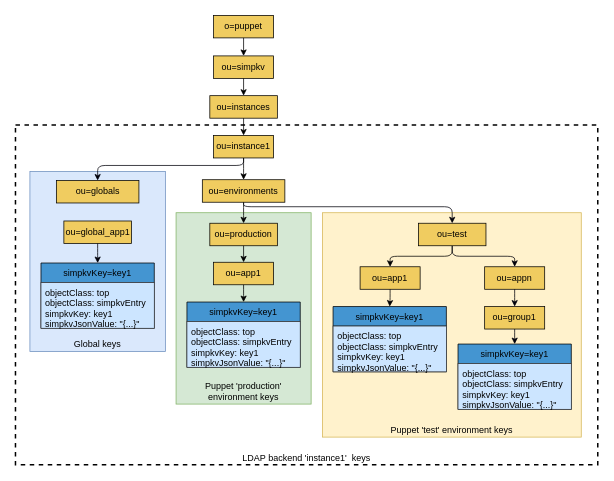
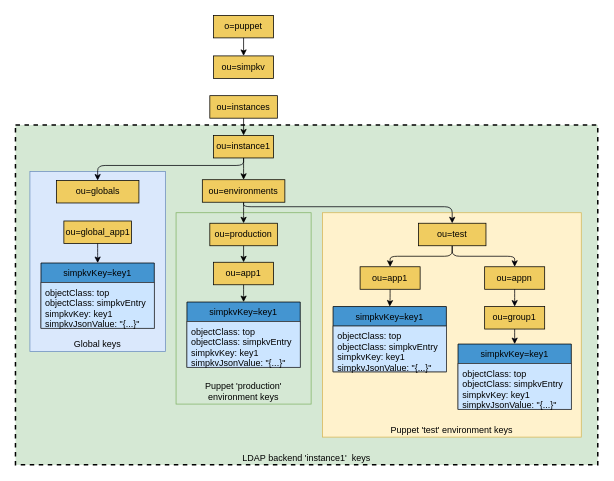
(243, 85) -> none
(306, 457) -> (306, 457)
